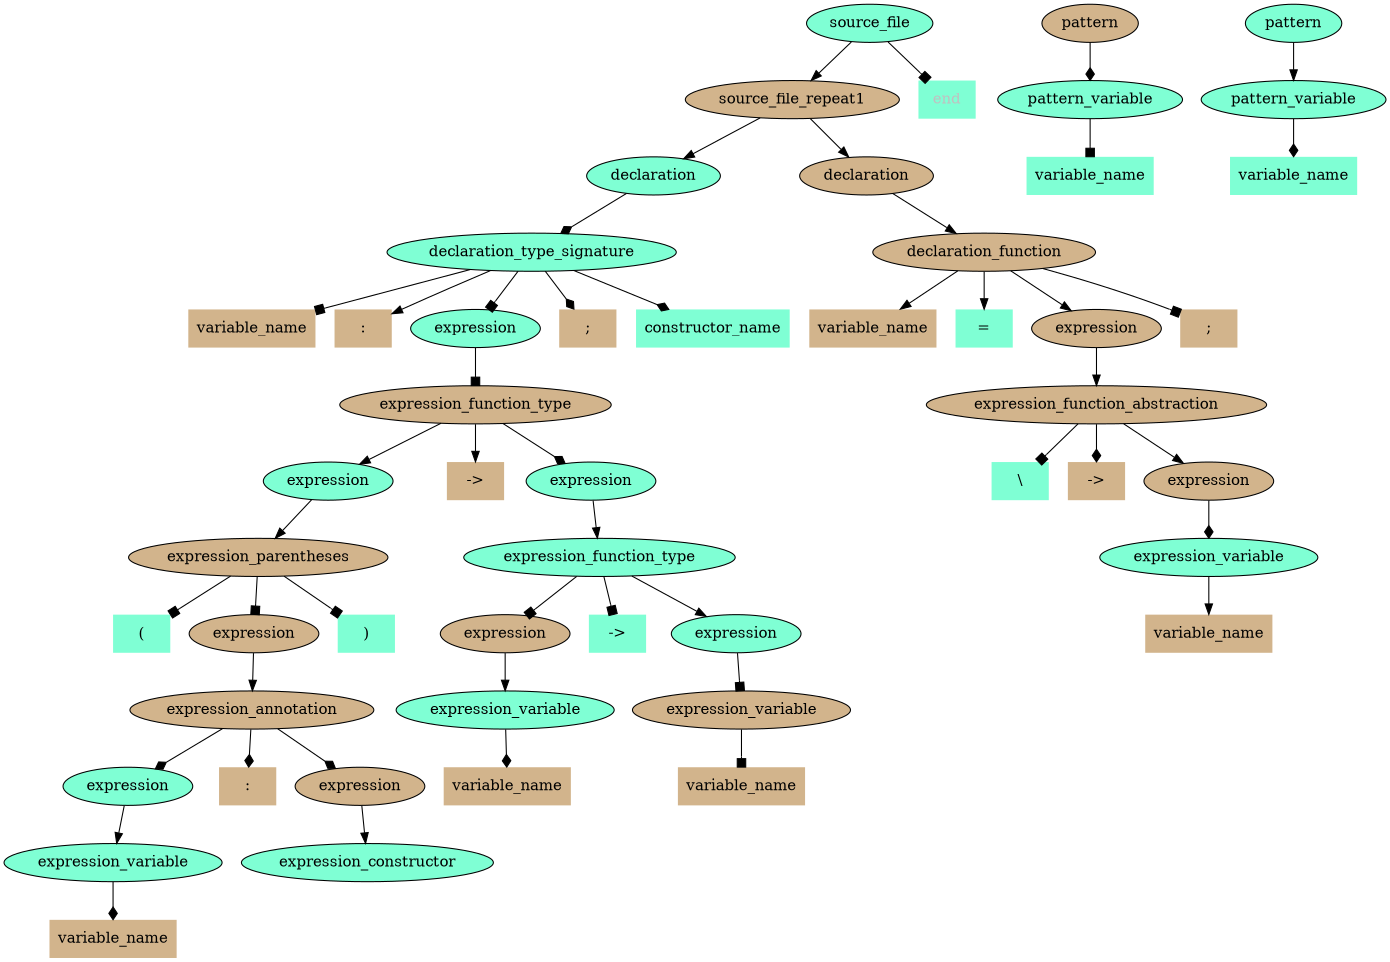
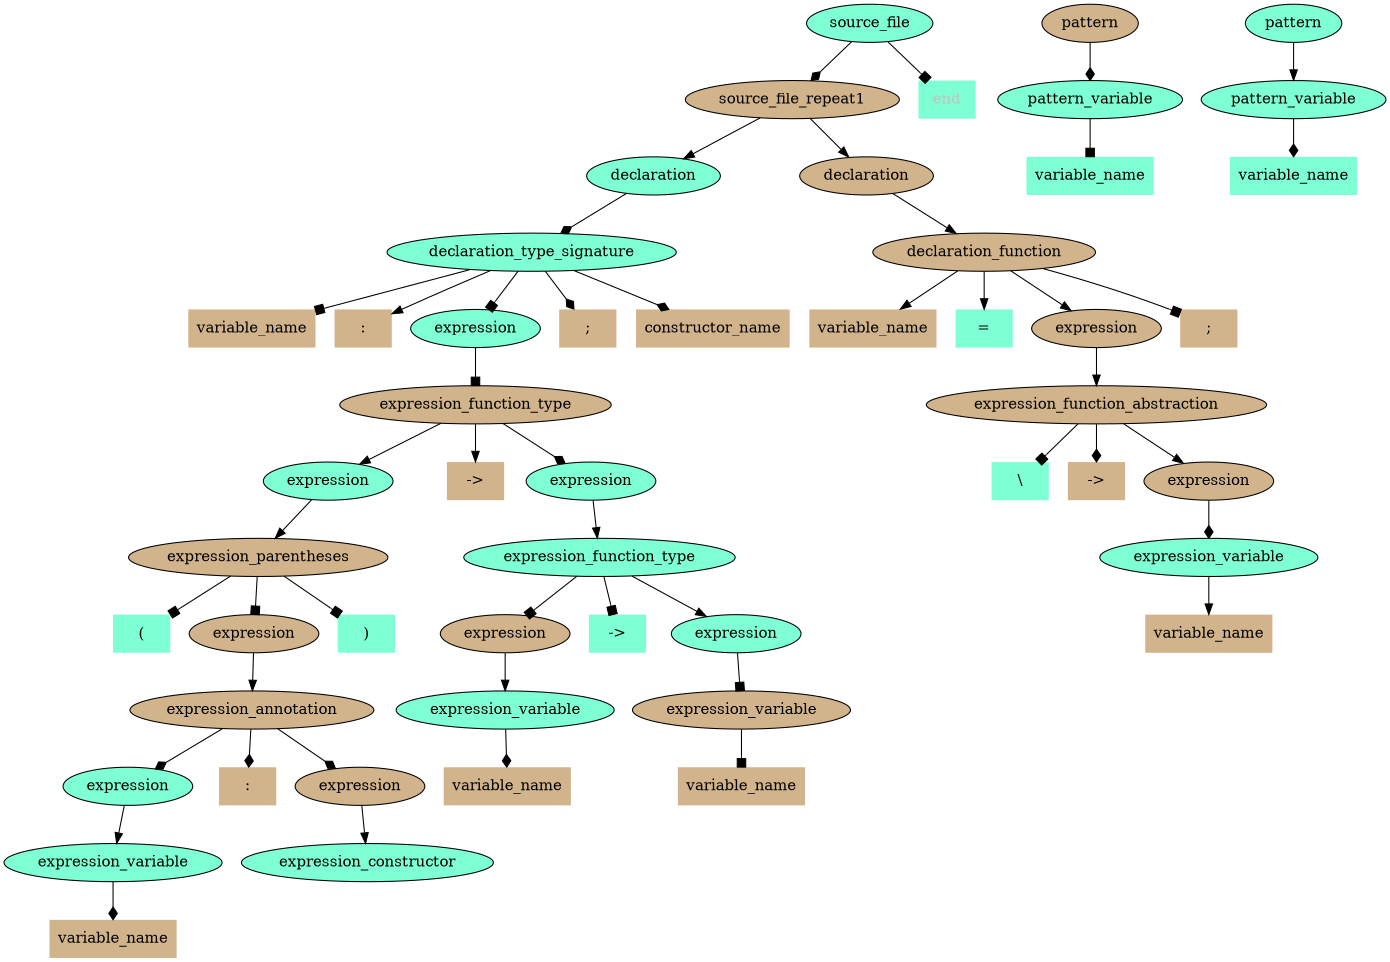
(835, 58) -> (836, 57)
(713, 329) -> (713, 329)
